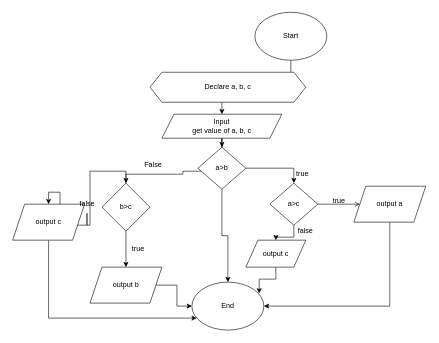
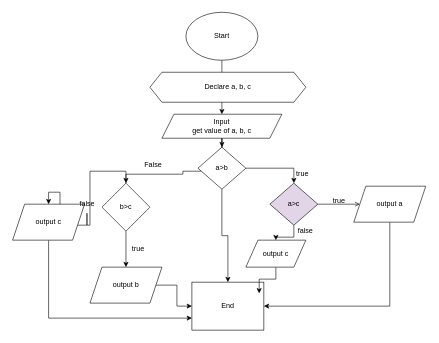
(291, 36) -> (222, 36)
(294, 204) -> (294, 204)
(228, 306) -> (228, 306)
